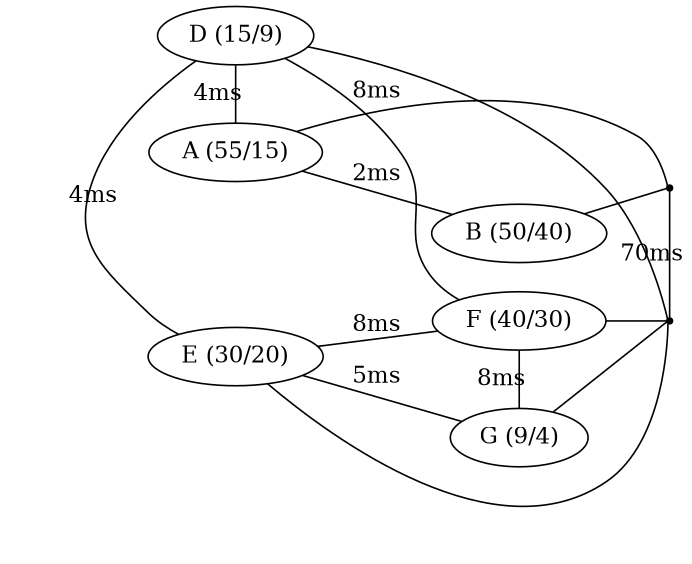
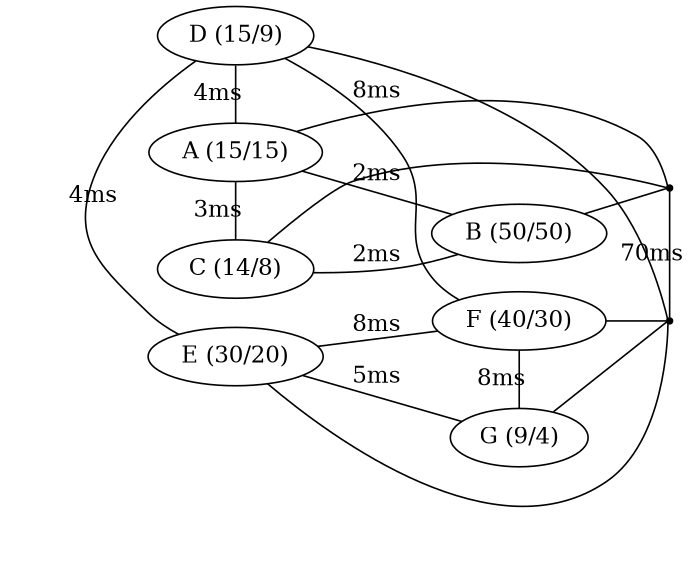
(236, 152) -> (236, 152)
(519, 233) -> (519, 233)
none -> (236, 269)
